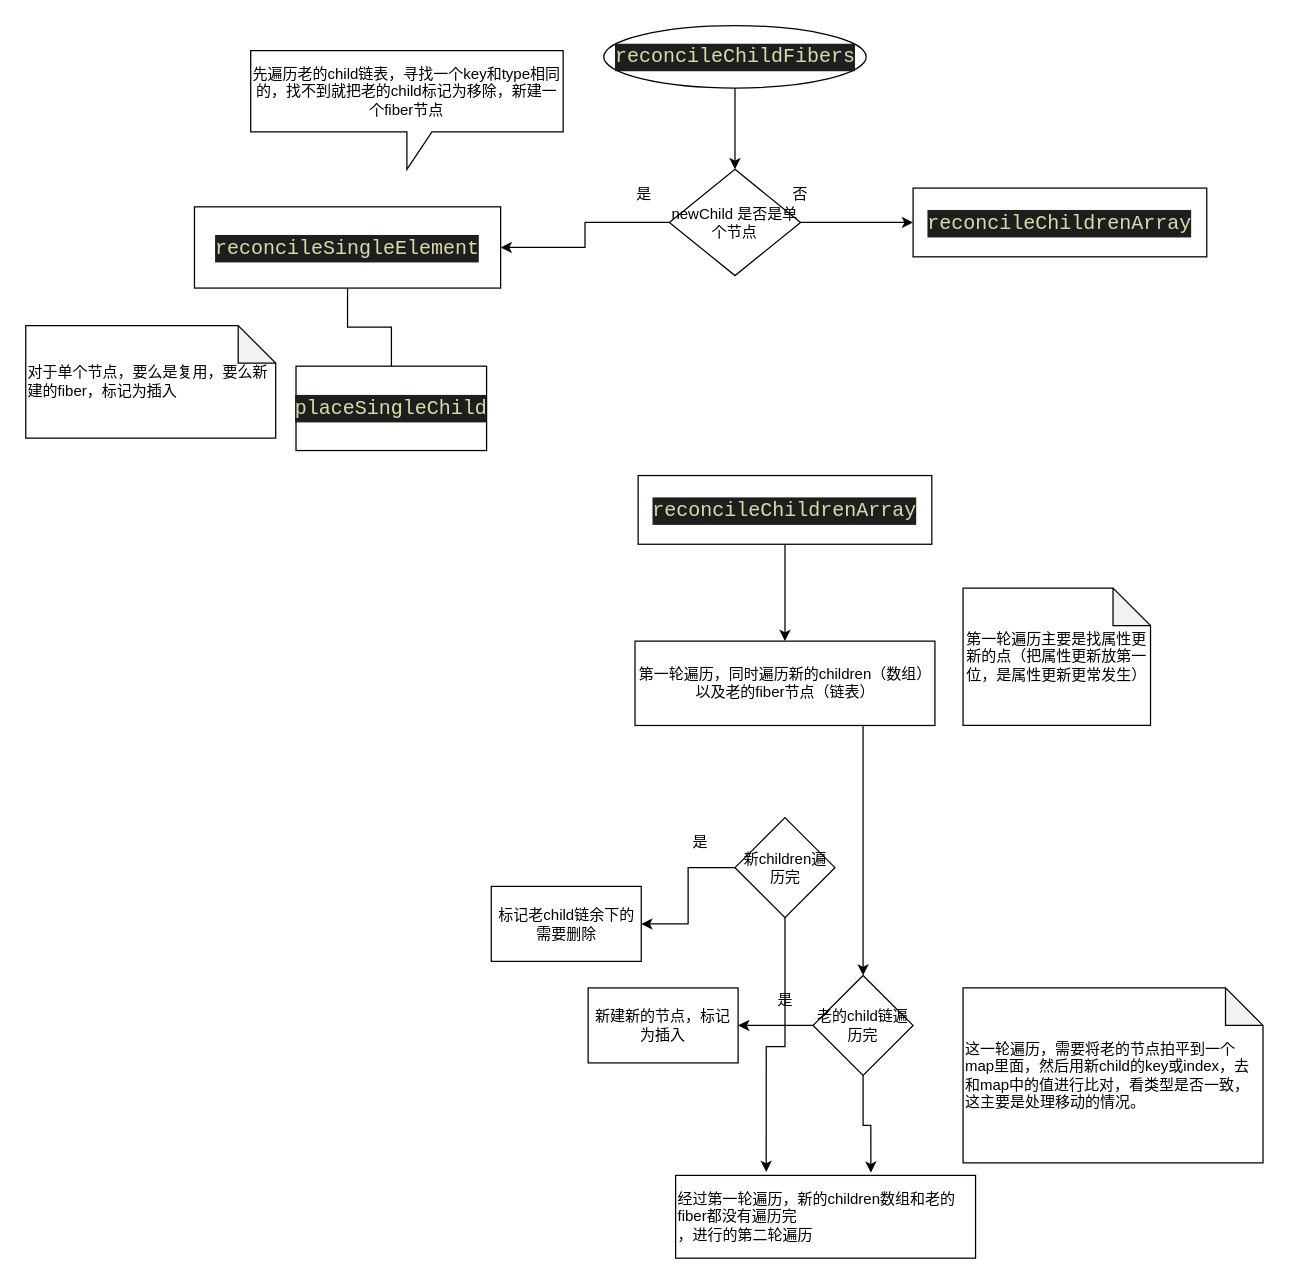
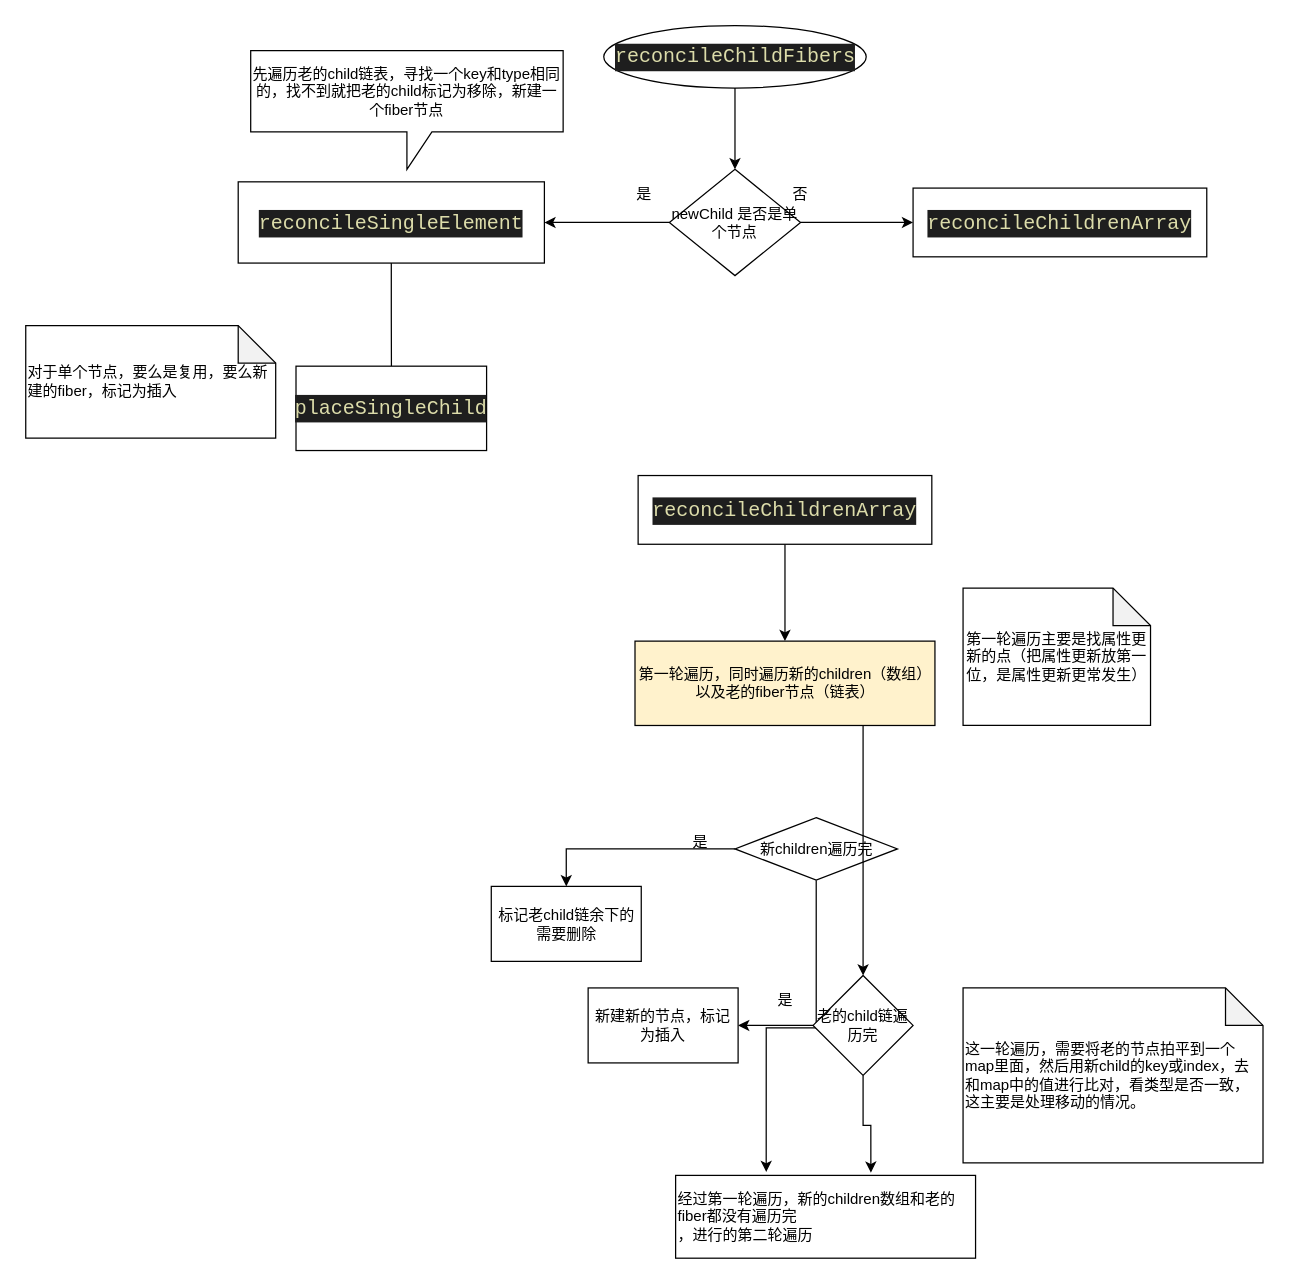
(348, 248) -> (391, 223)
(785, 683) -> (785, 683)
(785, 868) -> (816, 849)
